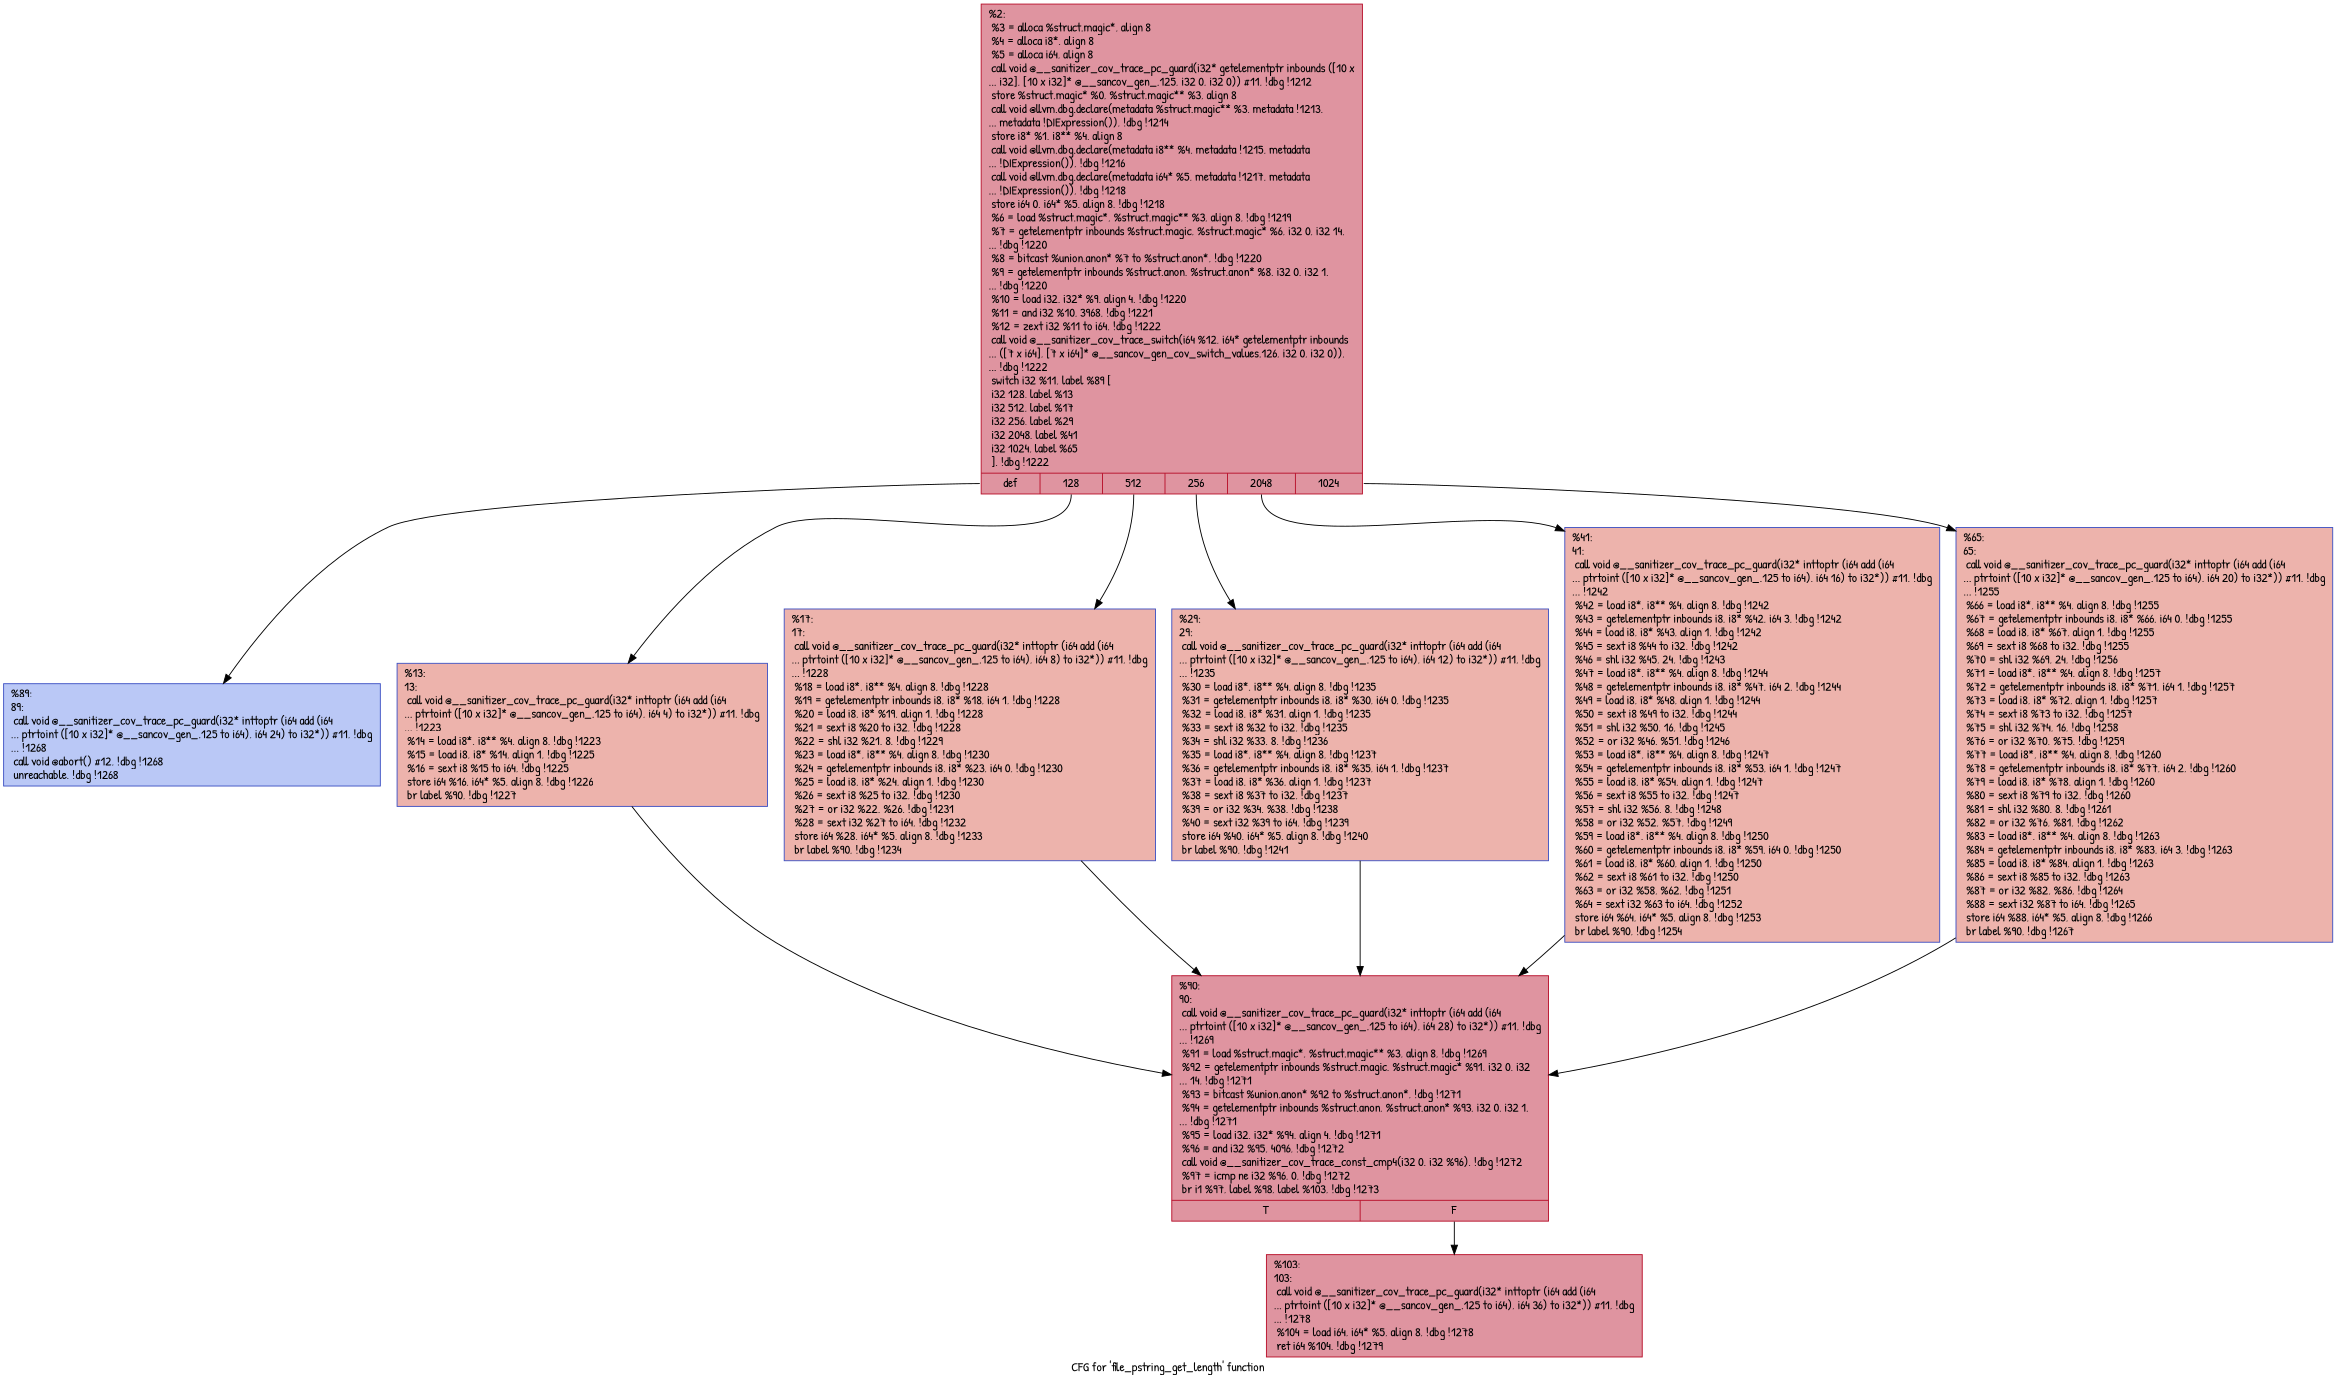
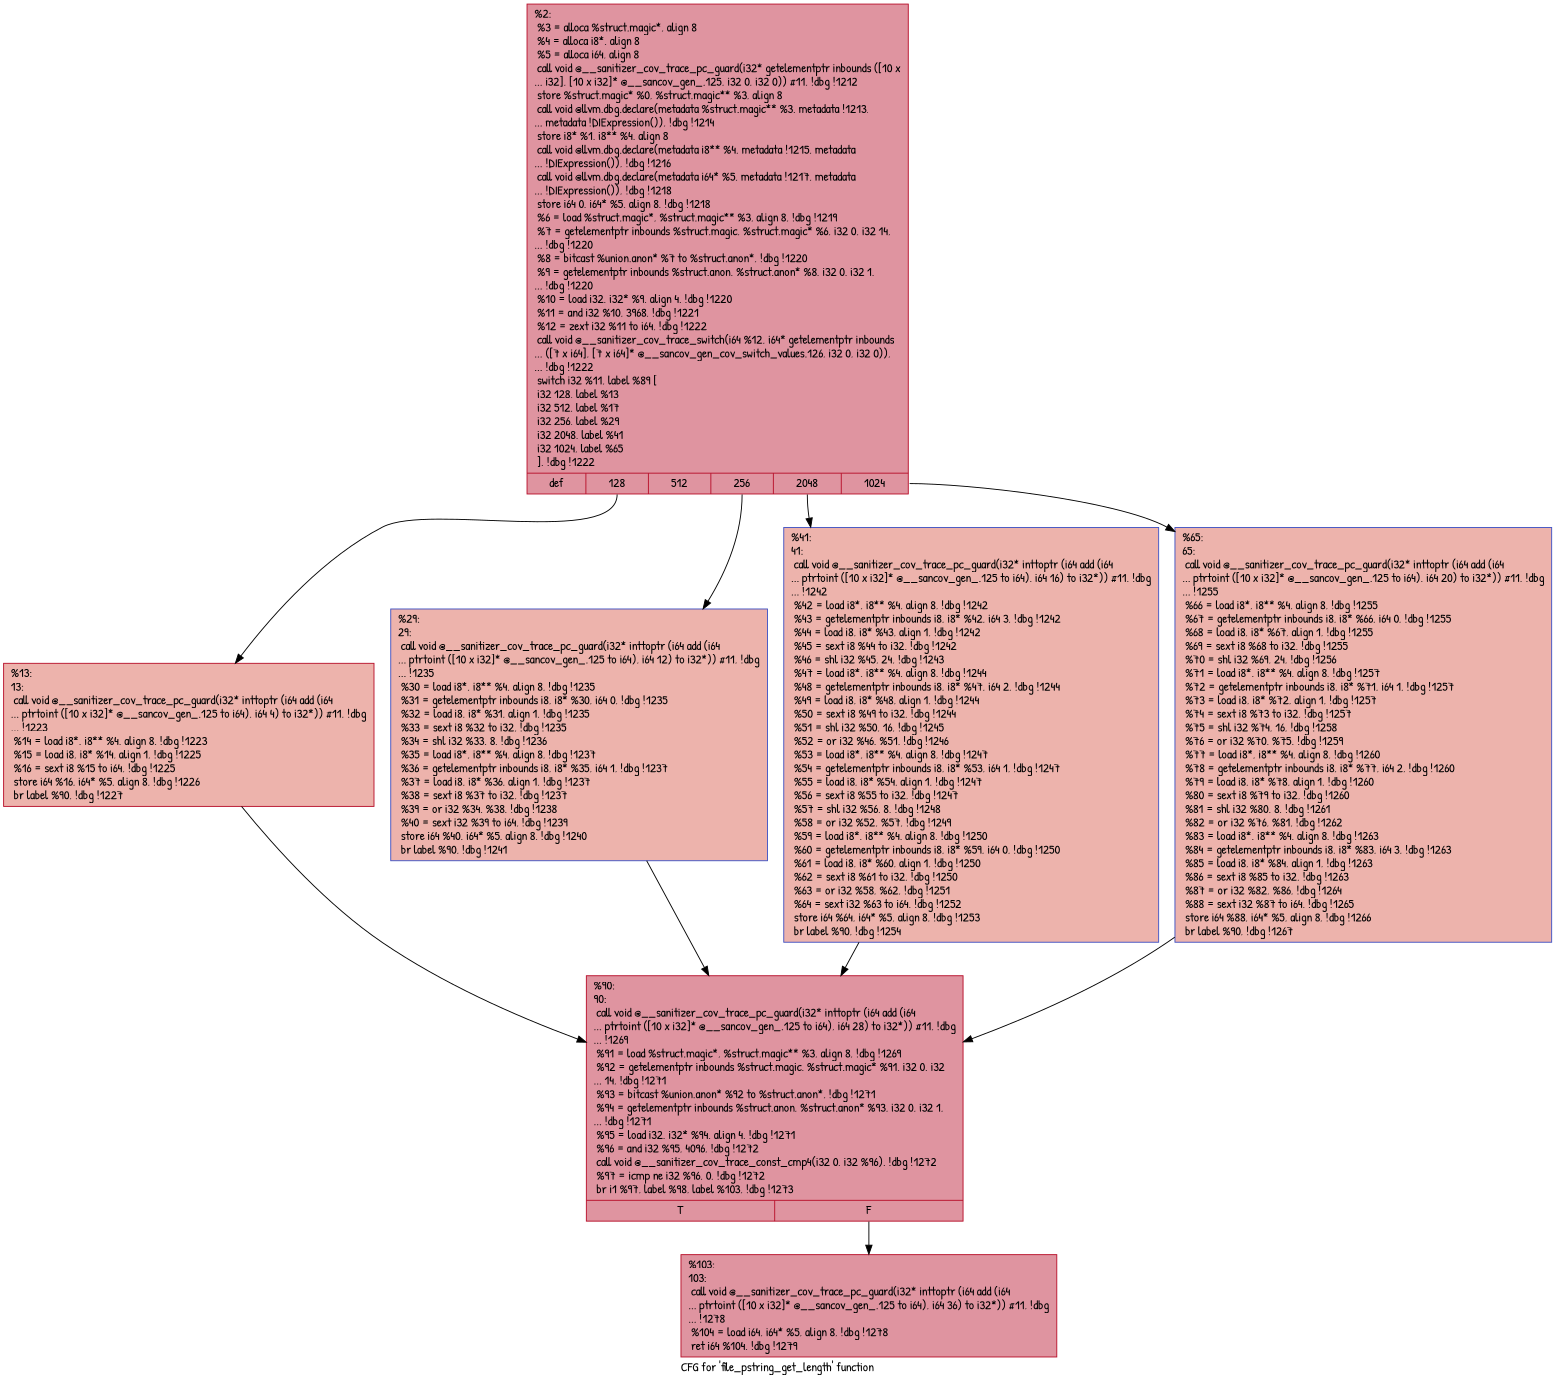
(192, 735) -> none
(582, 735) -> (189, 735)
(970, 735) -> none
